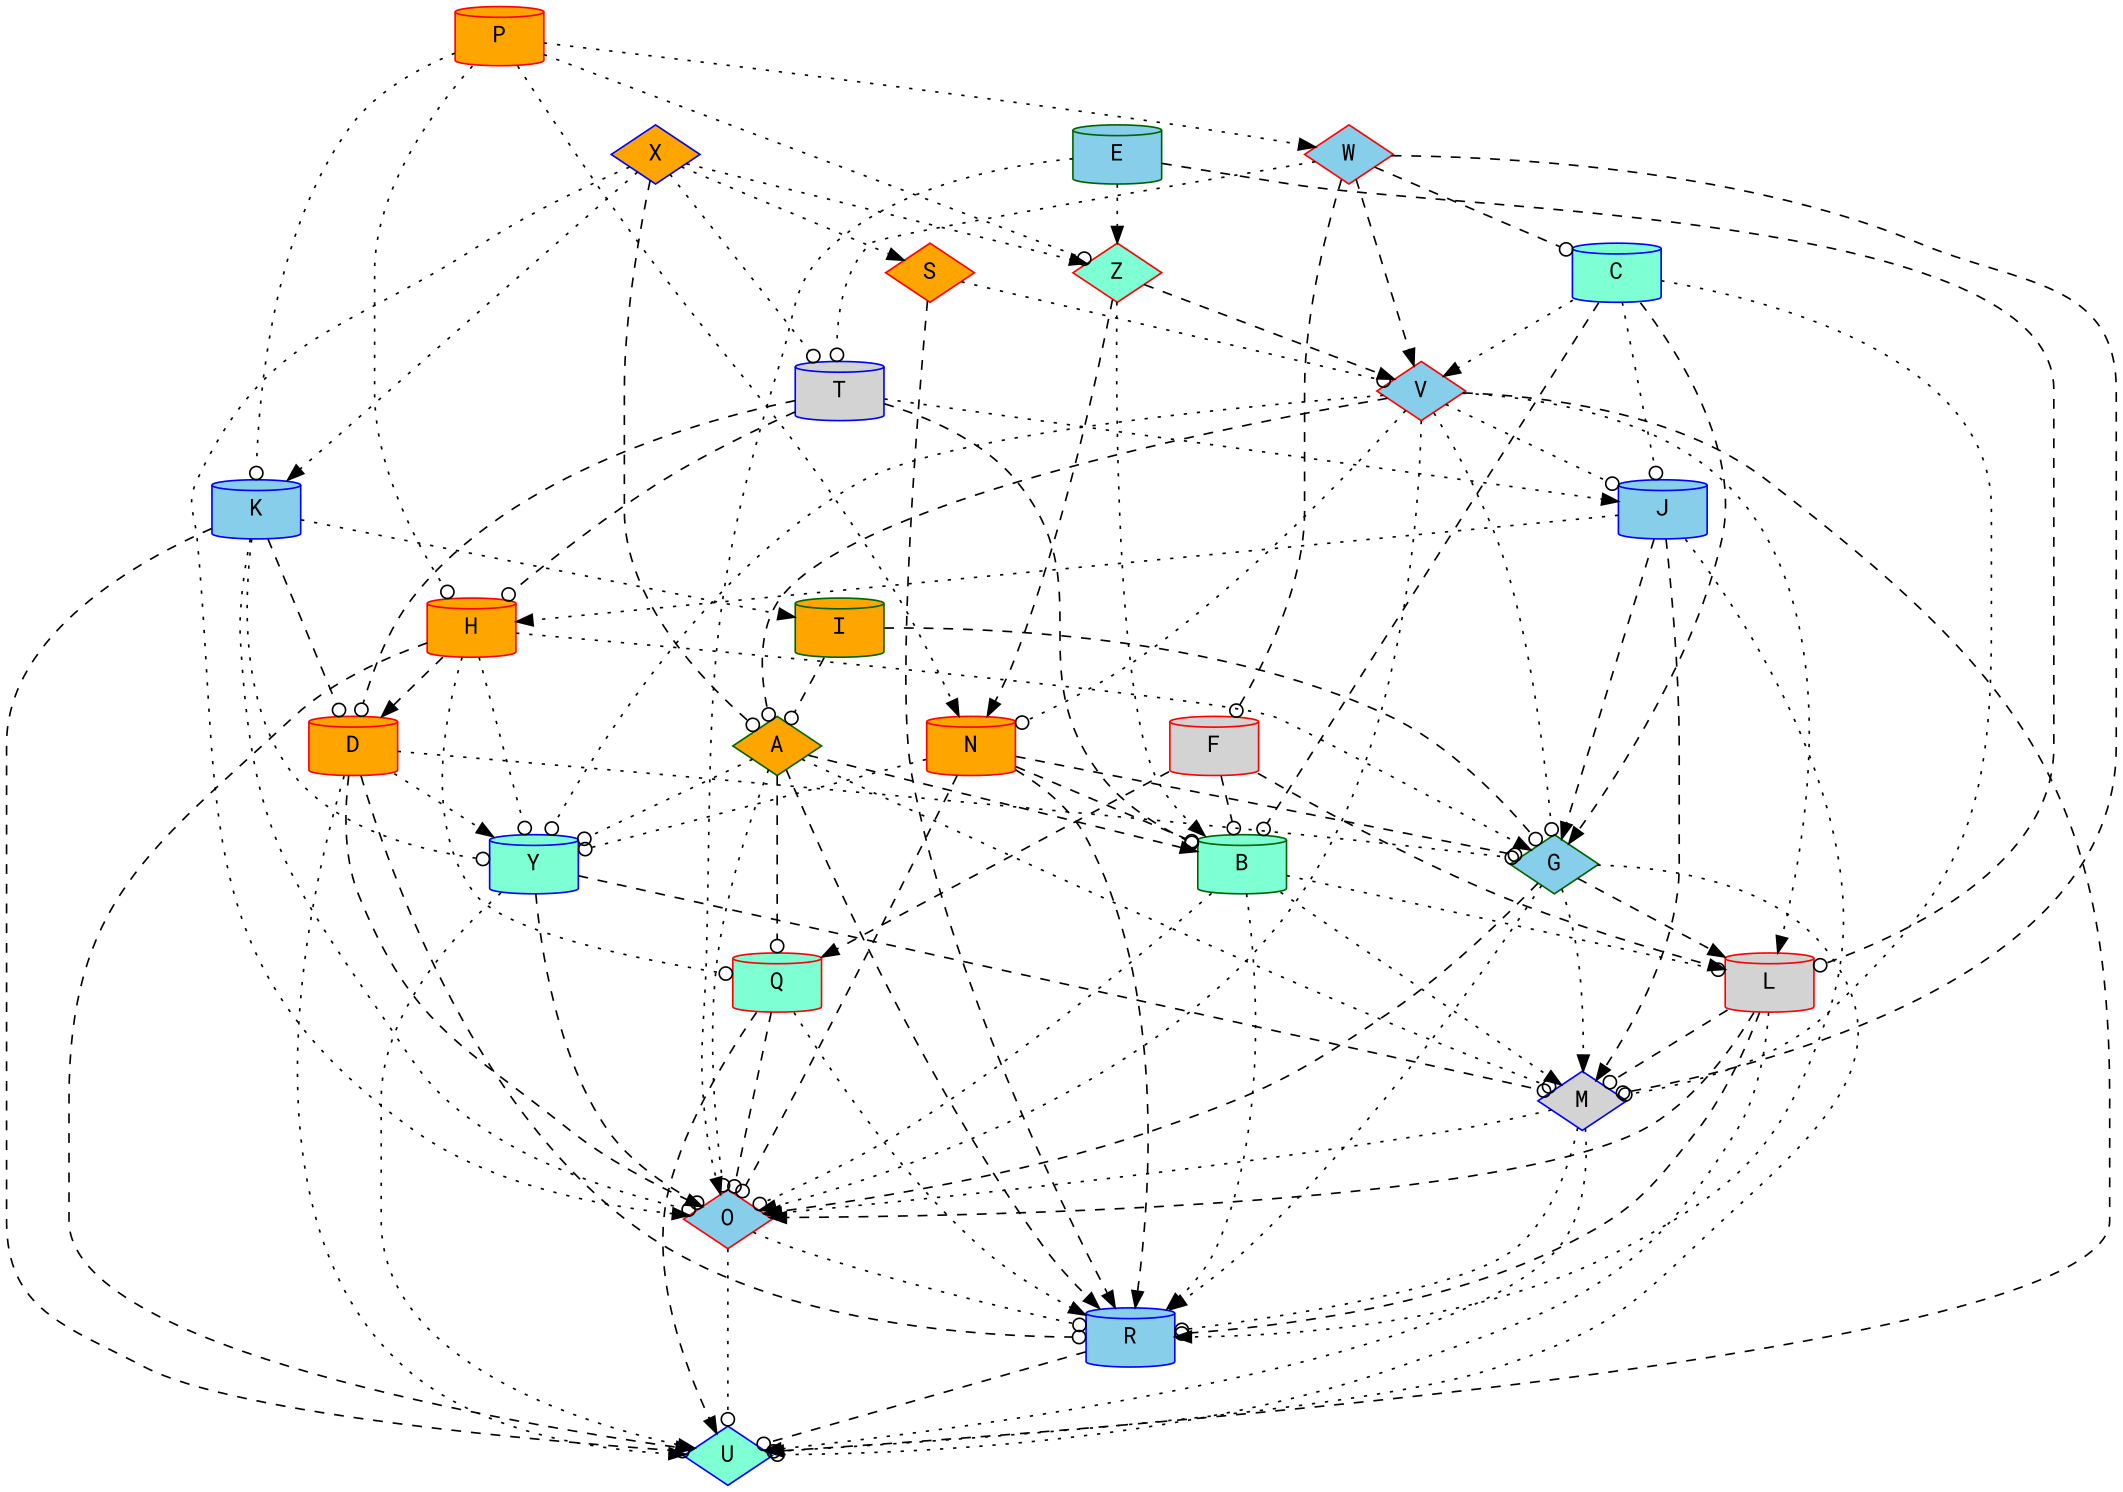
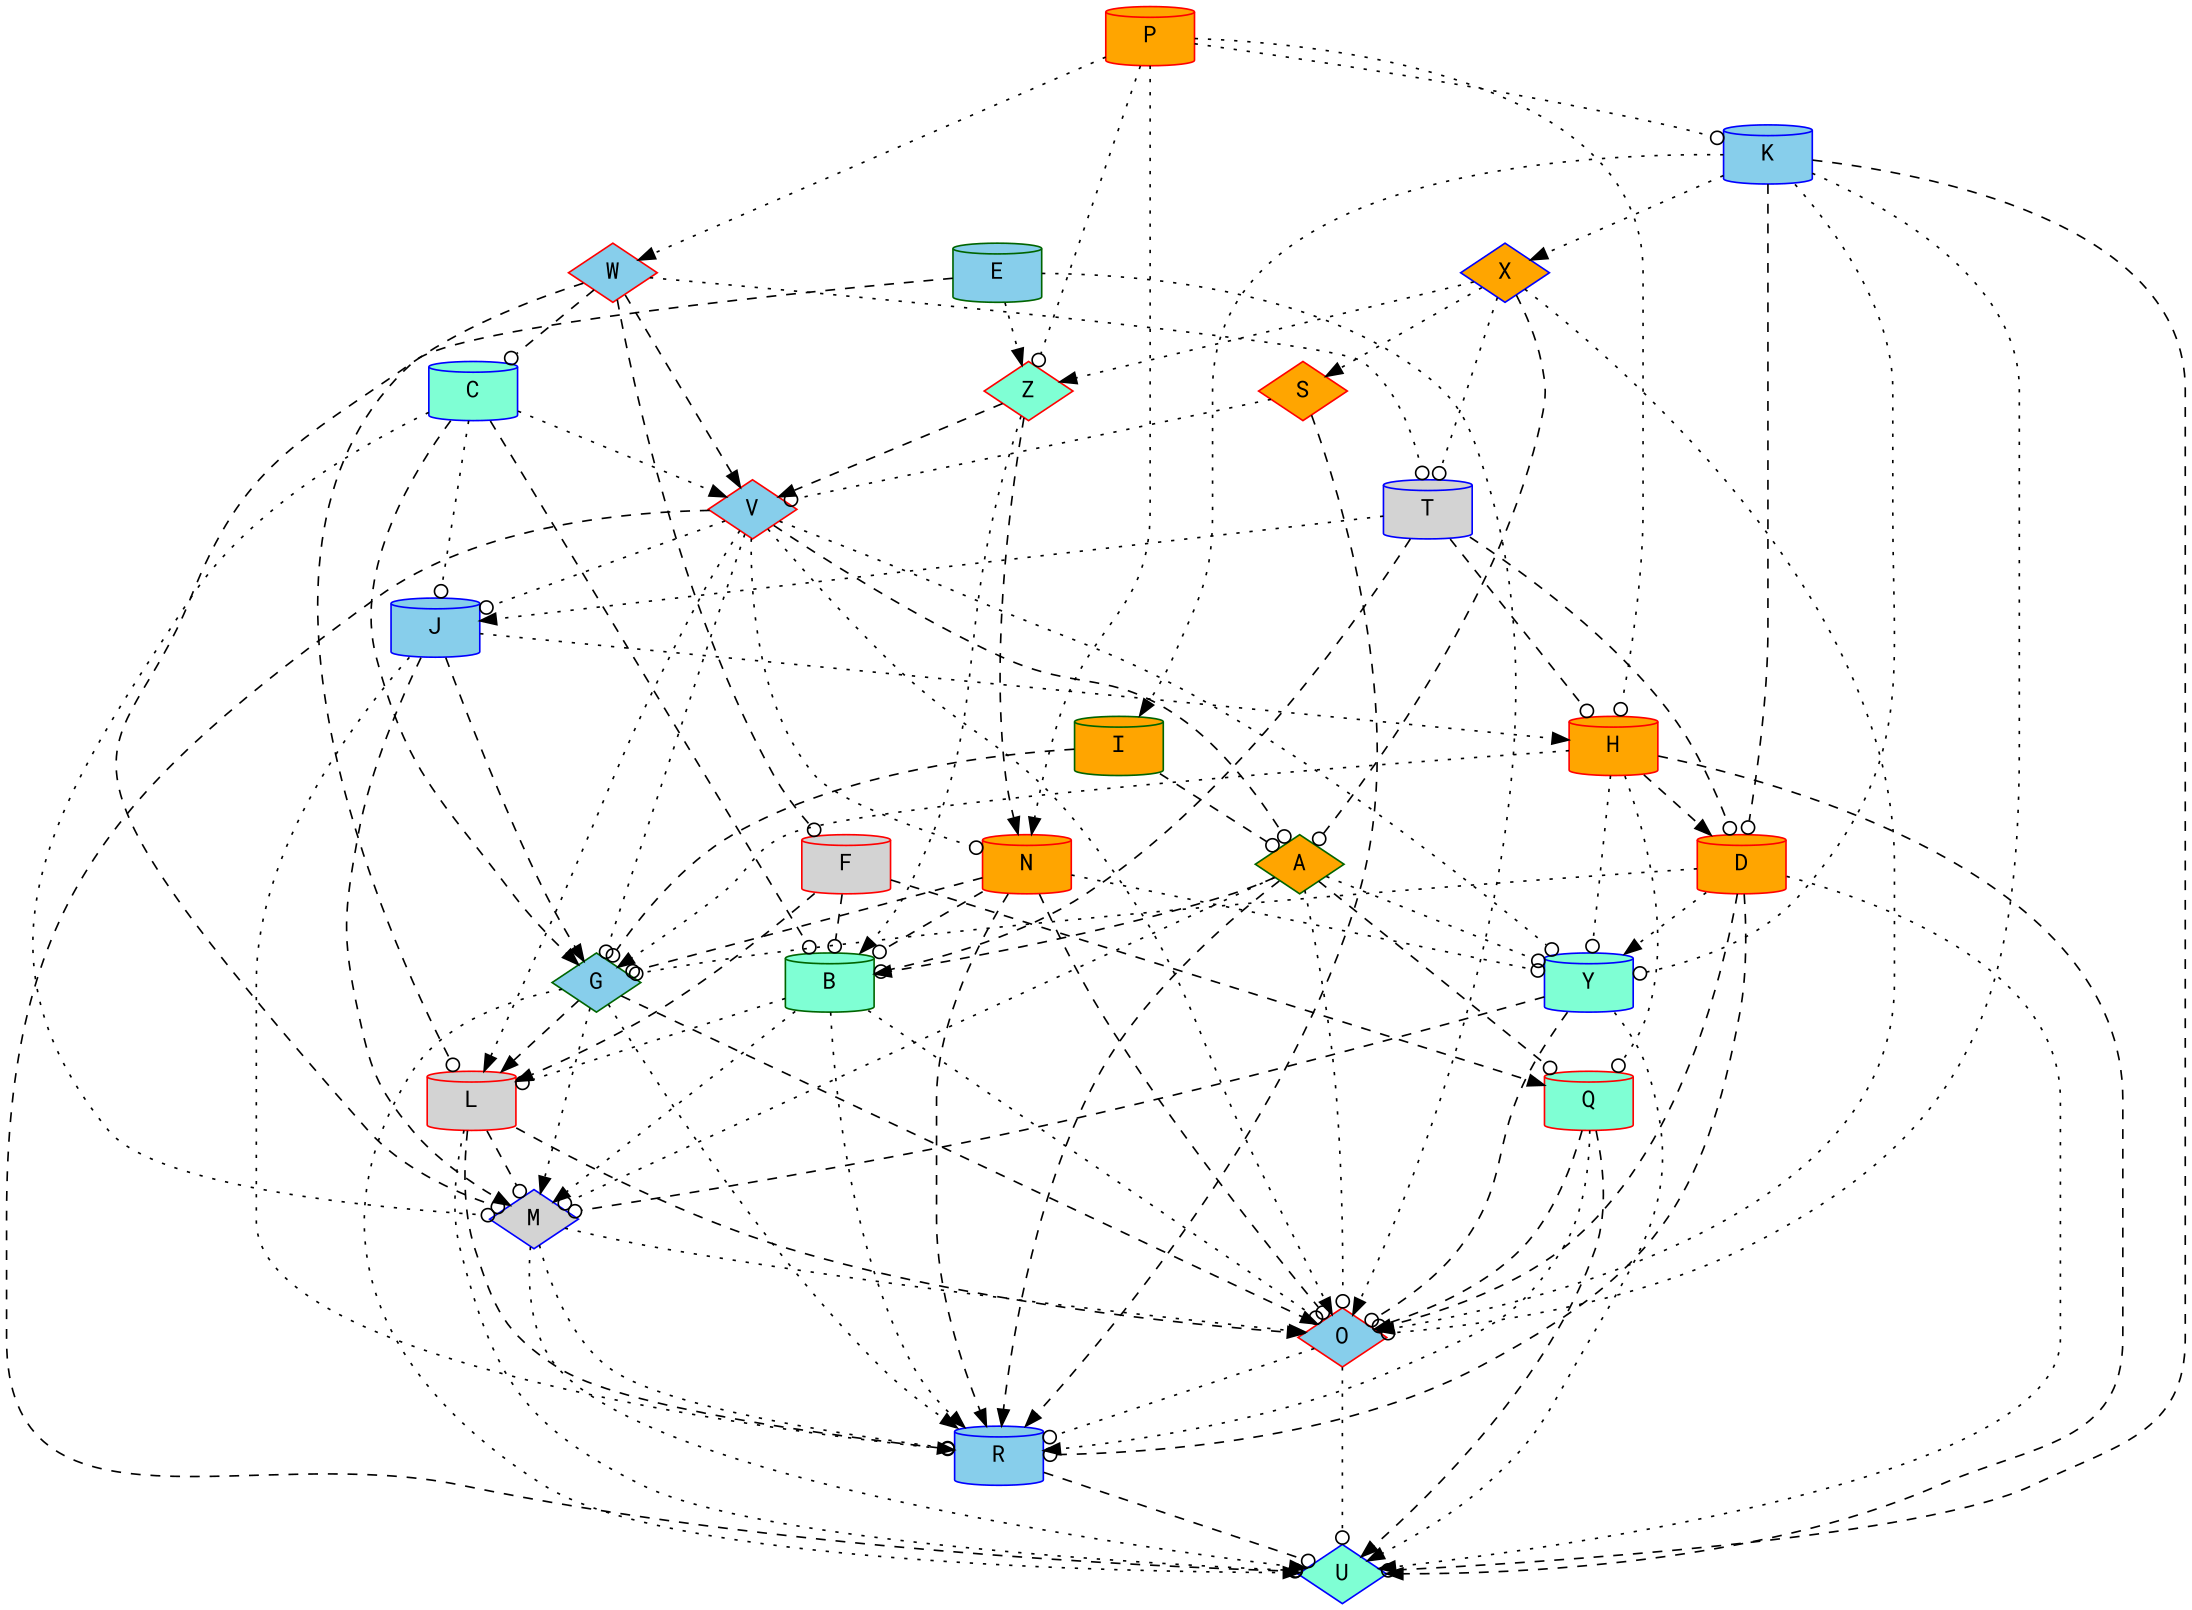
(469, 321) -> (1644, 210)
